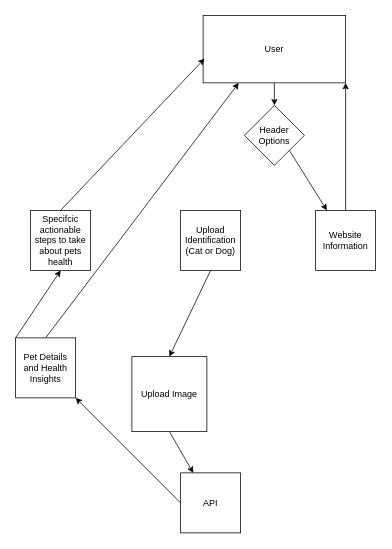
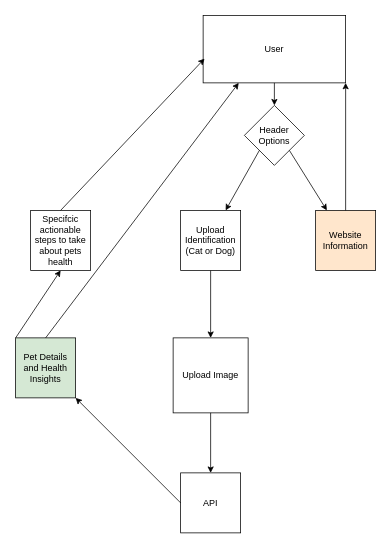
none -> (243, 178)
(345, 240) -> (345, 240)
(45, 368) -> (45, 368)
(169, 394) -> (210, 375)
